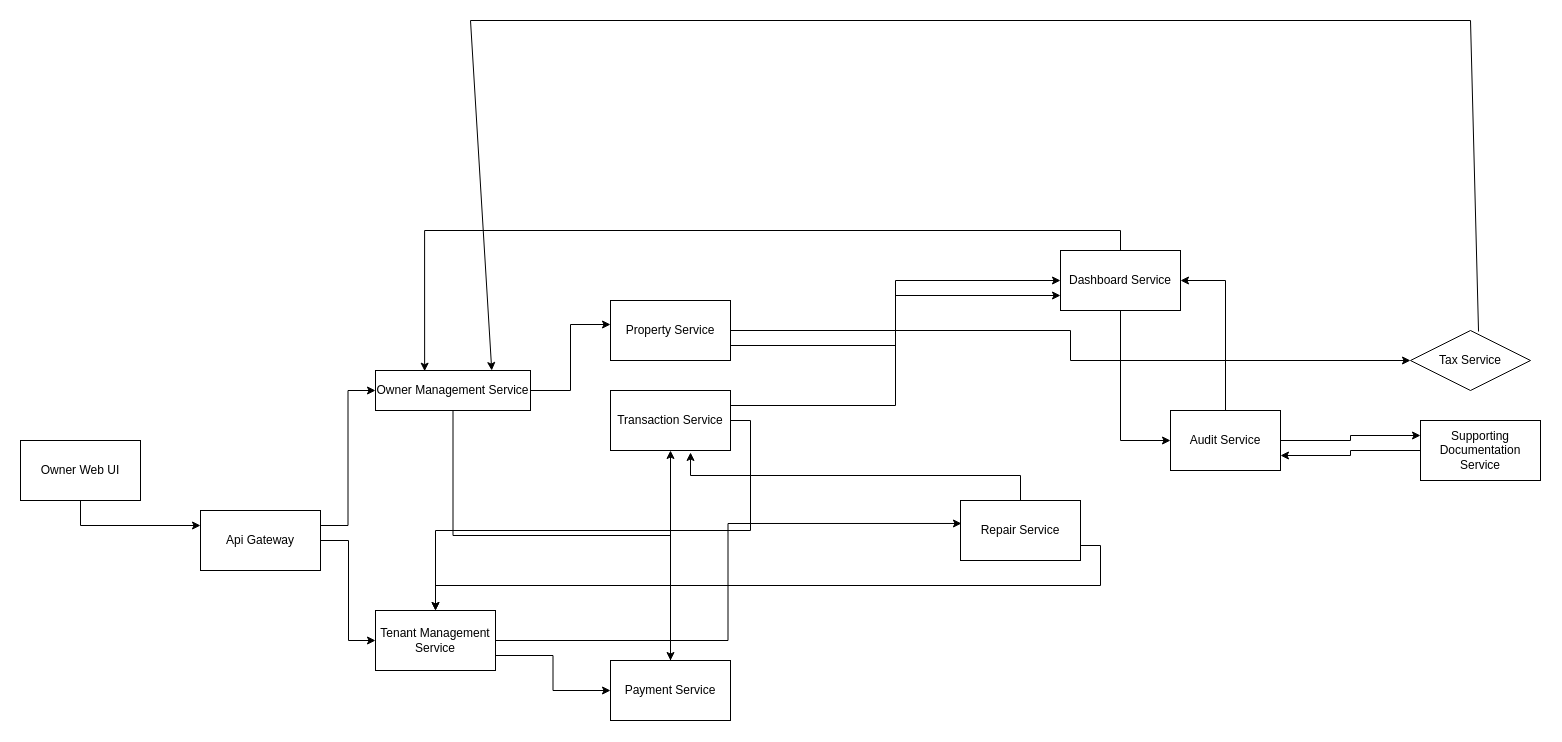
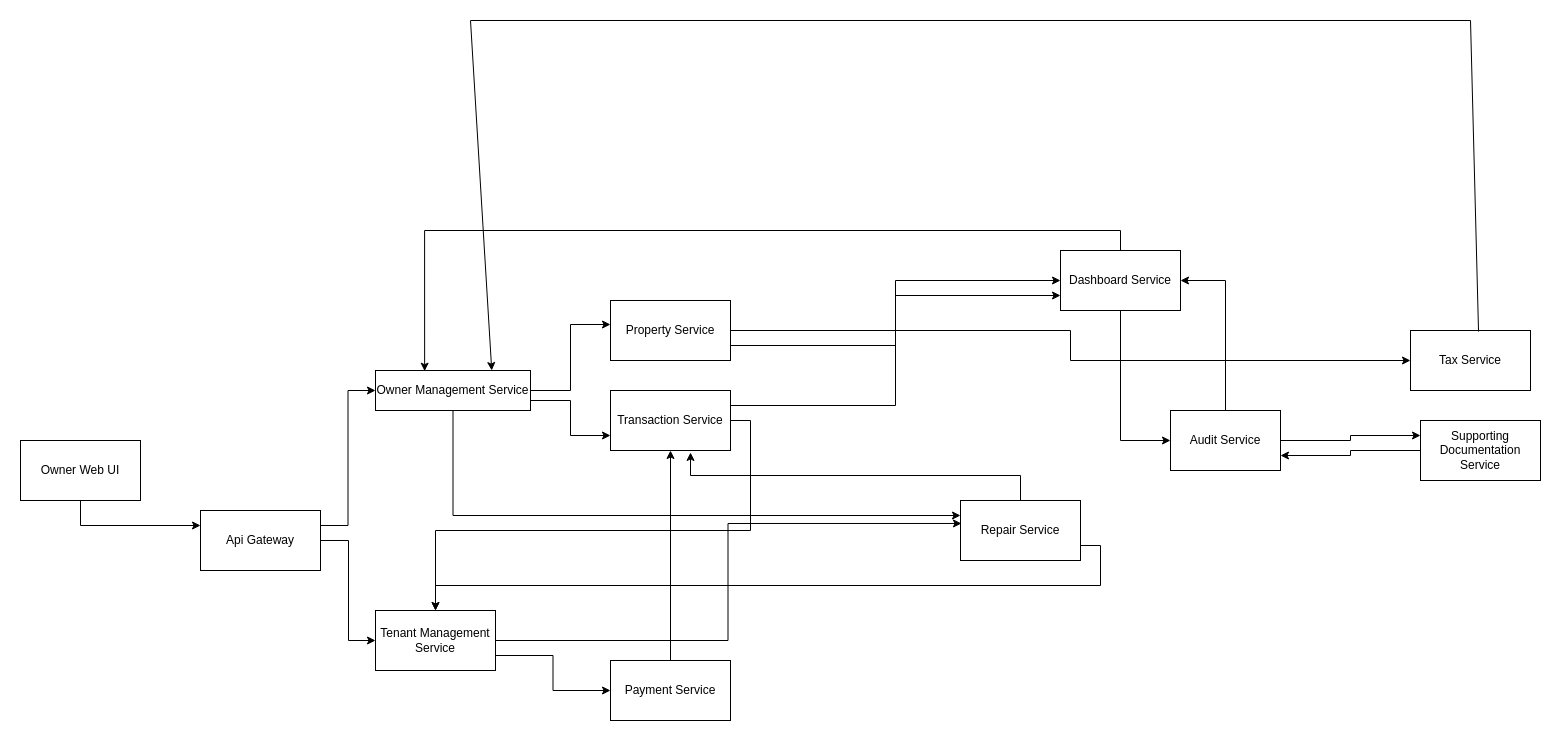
(1471, 361) -> (1471, 361)
none -> (571, 415)
(549, 536) -> (702, 516)
